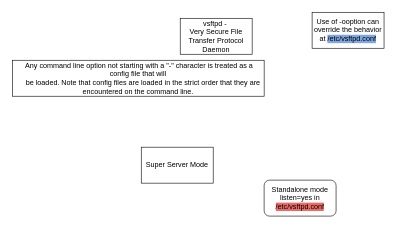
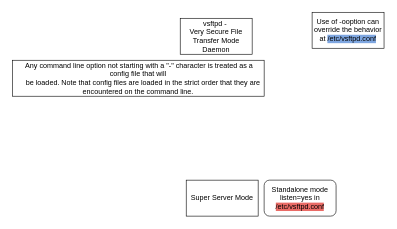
(216, 36) -> (216, 36)
(177, 165) -> (222, 198)
